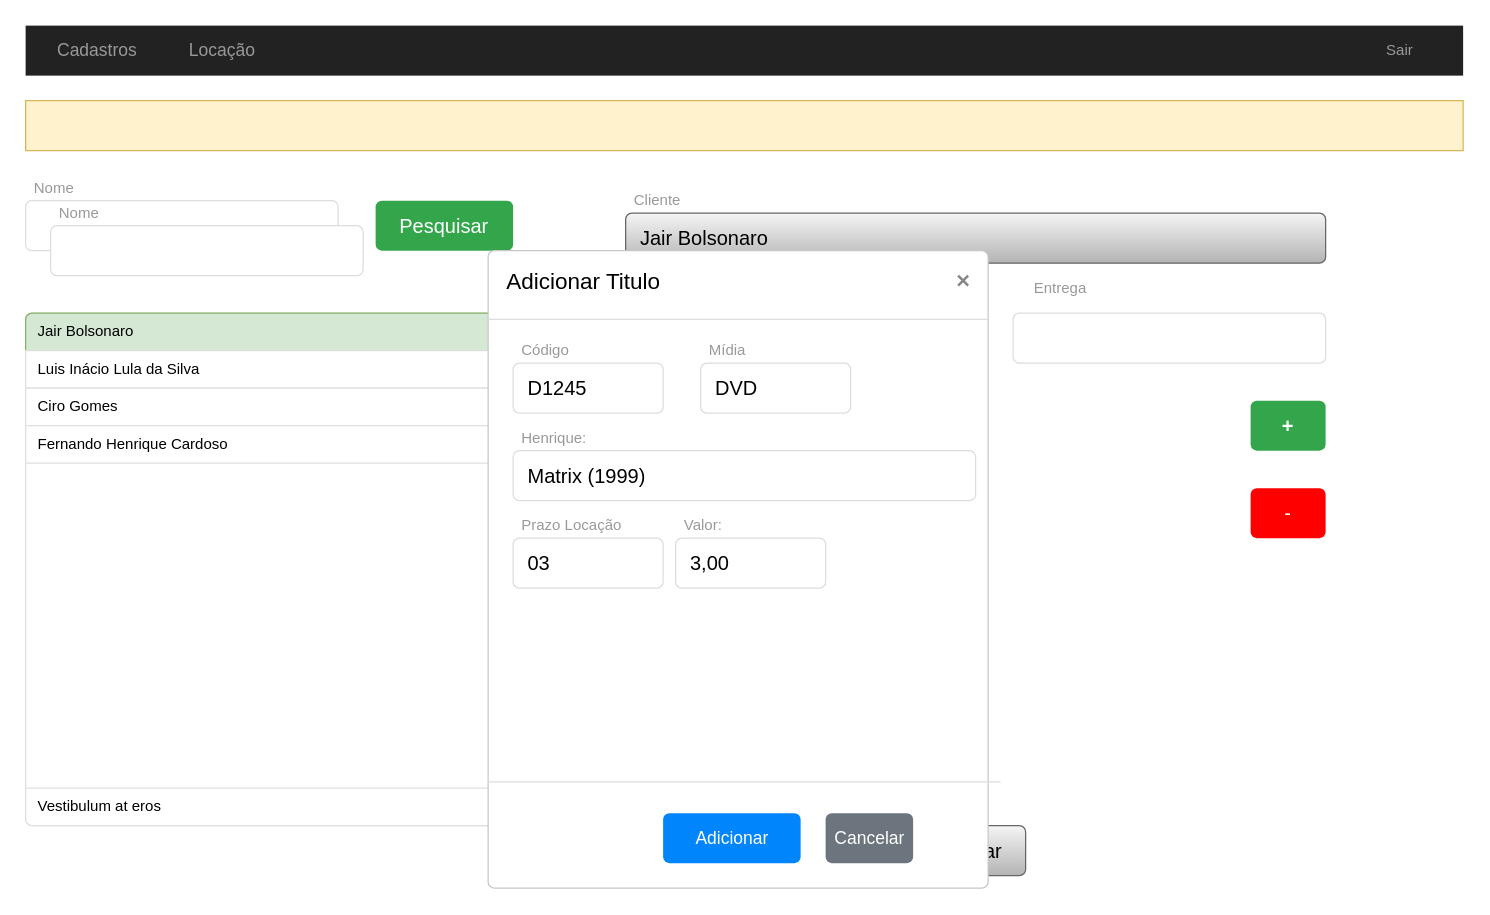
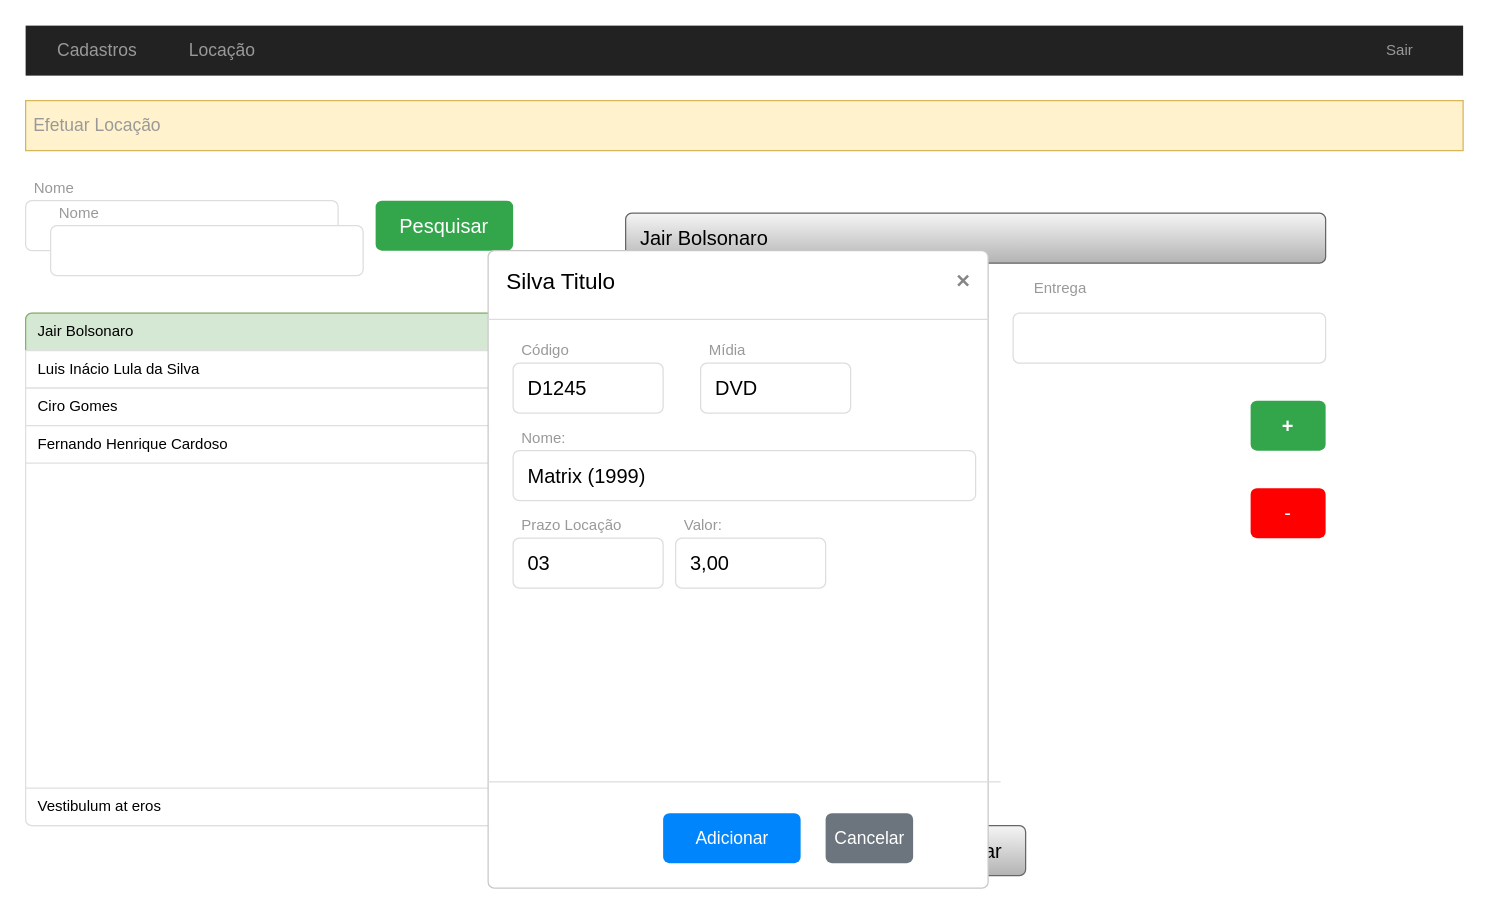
none -> (98, 126)
(751, 201) -> none
(593, 283) -> (568, 283)
(556, 438) -> (541, 438)
